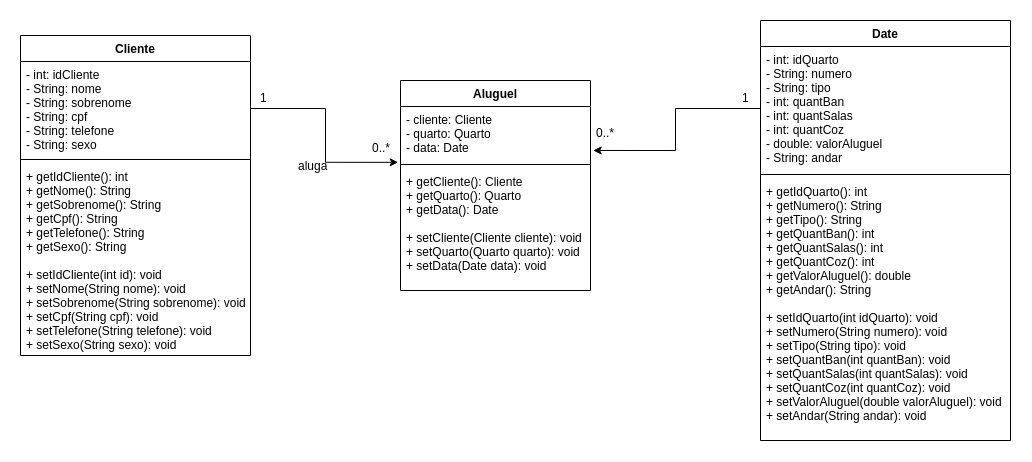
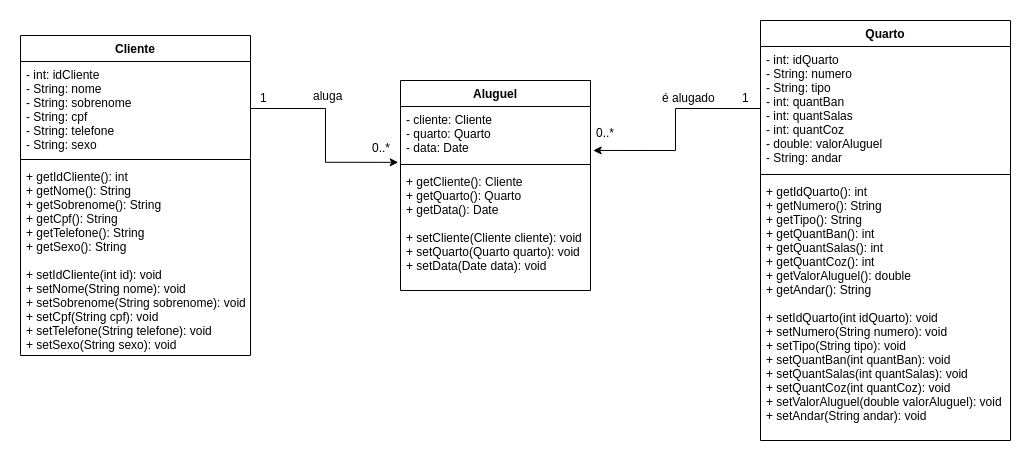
(885, 34) -> (885, 34)
none -> (696, 99)
(317, 167) -> (332, 97)
